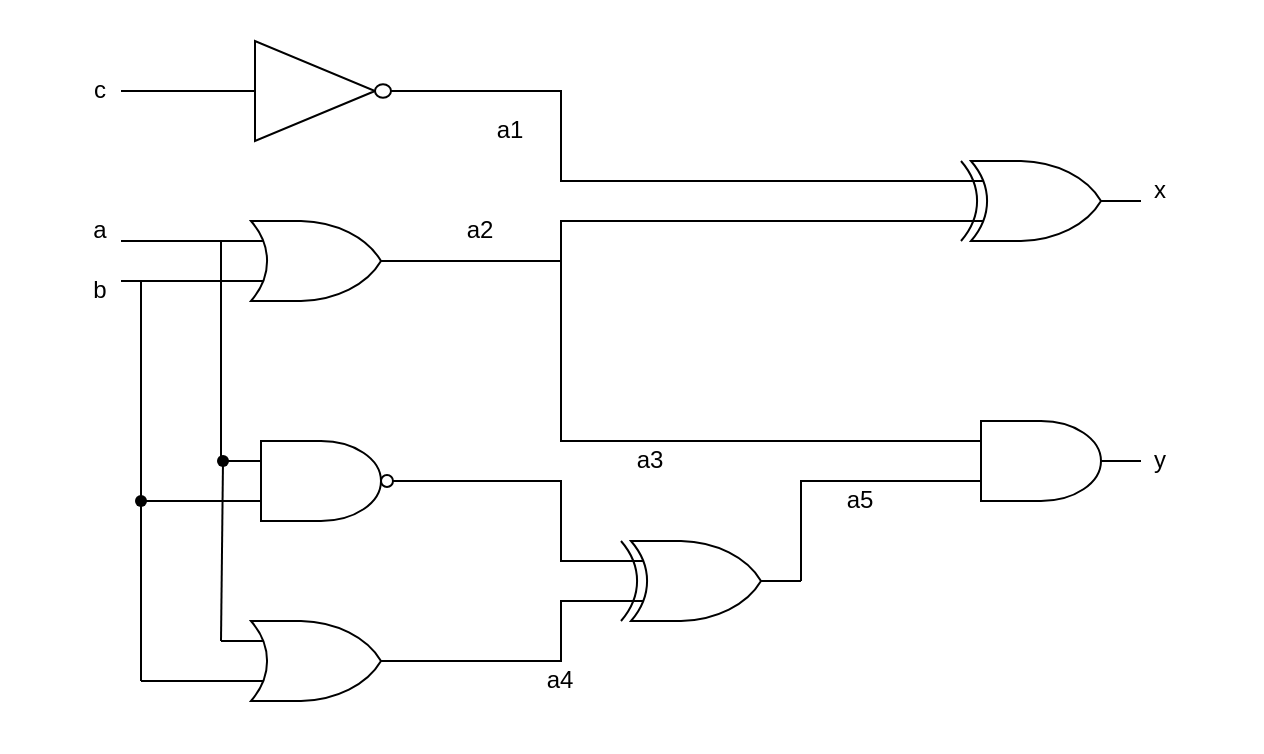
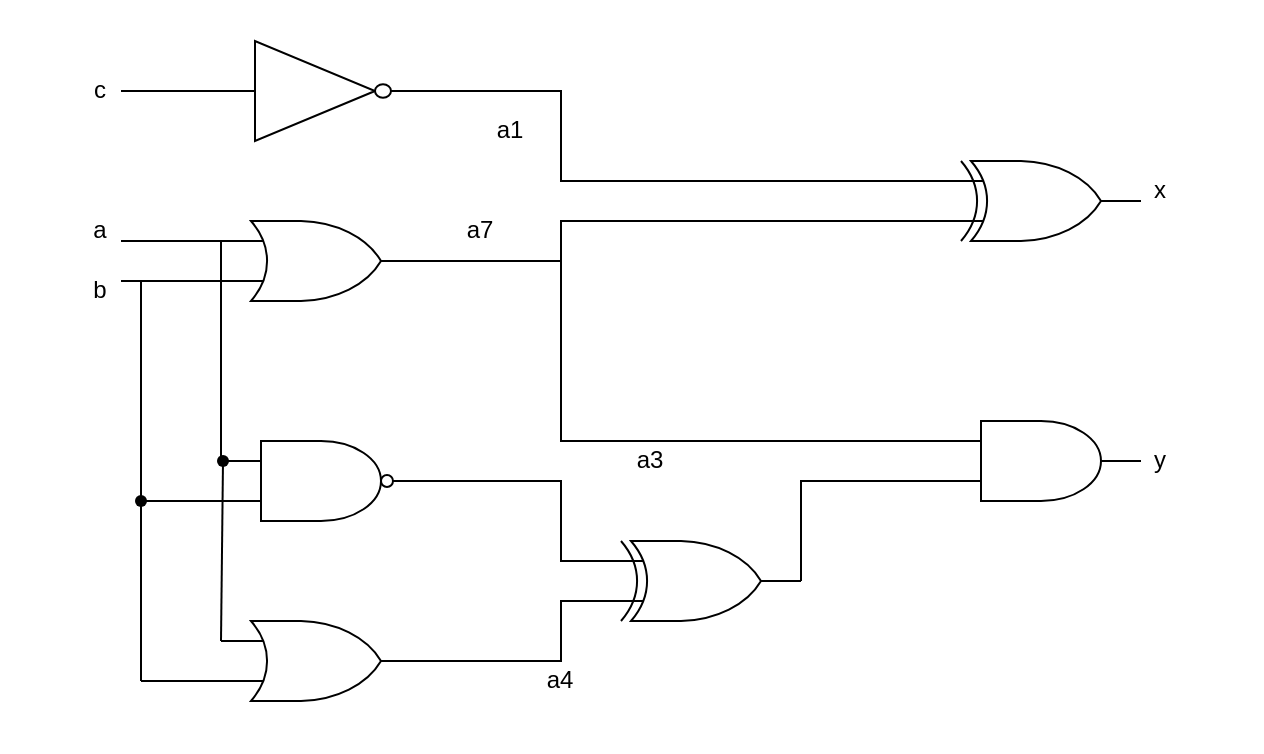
(481, 231) -> (481, 231)
(861, 501) -> none
